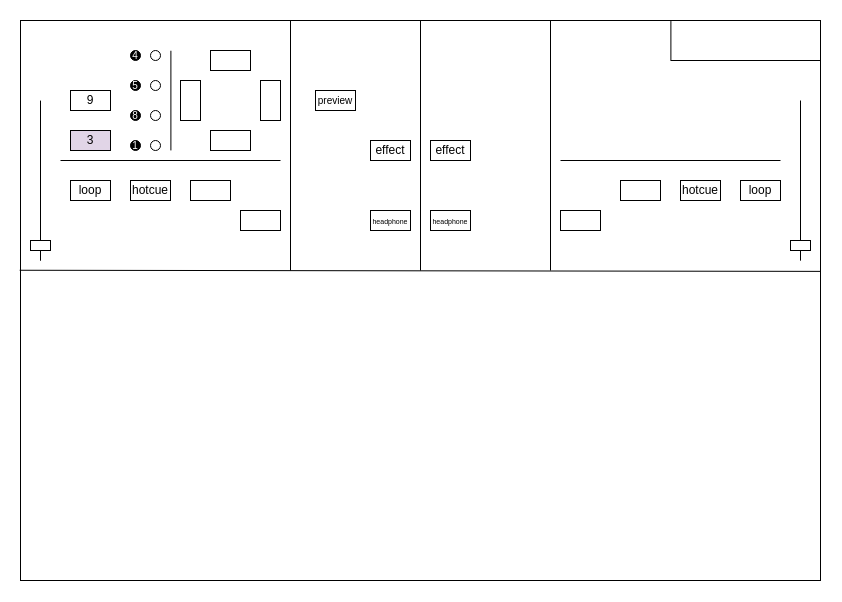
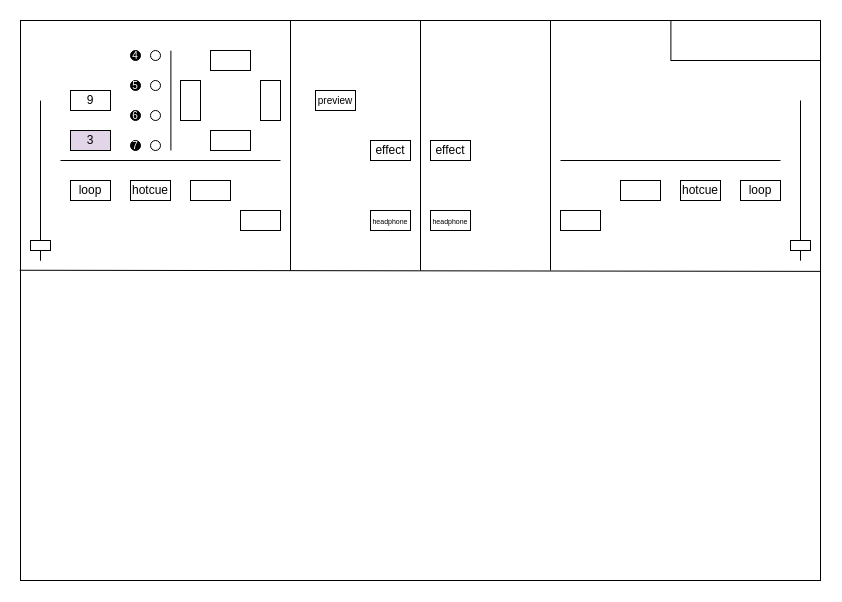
(136, 116) -> (136, 116)
(136, 146) -> (136, 146)
